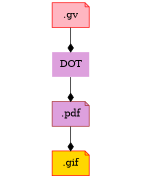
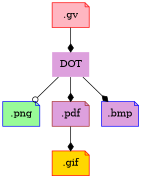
none -> (21, 114)
none -> (120, 114)
